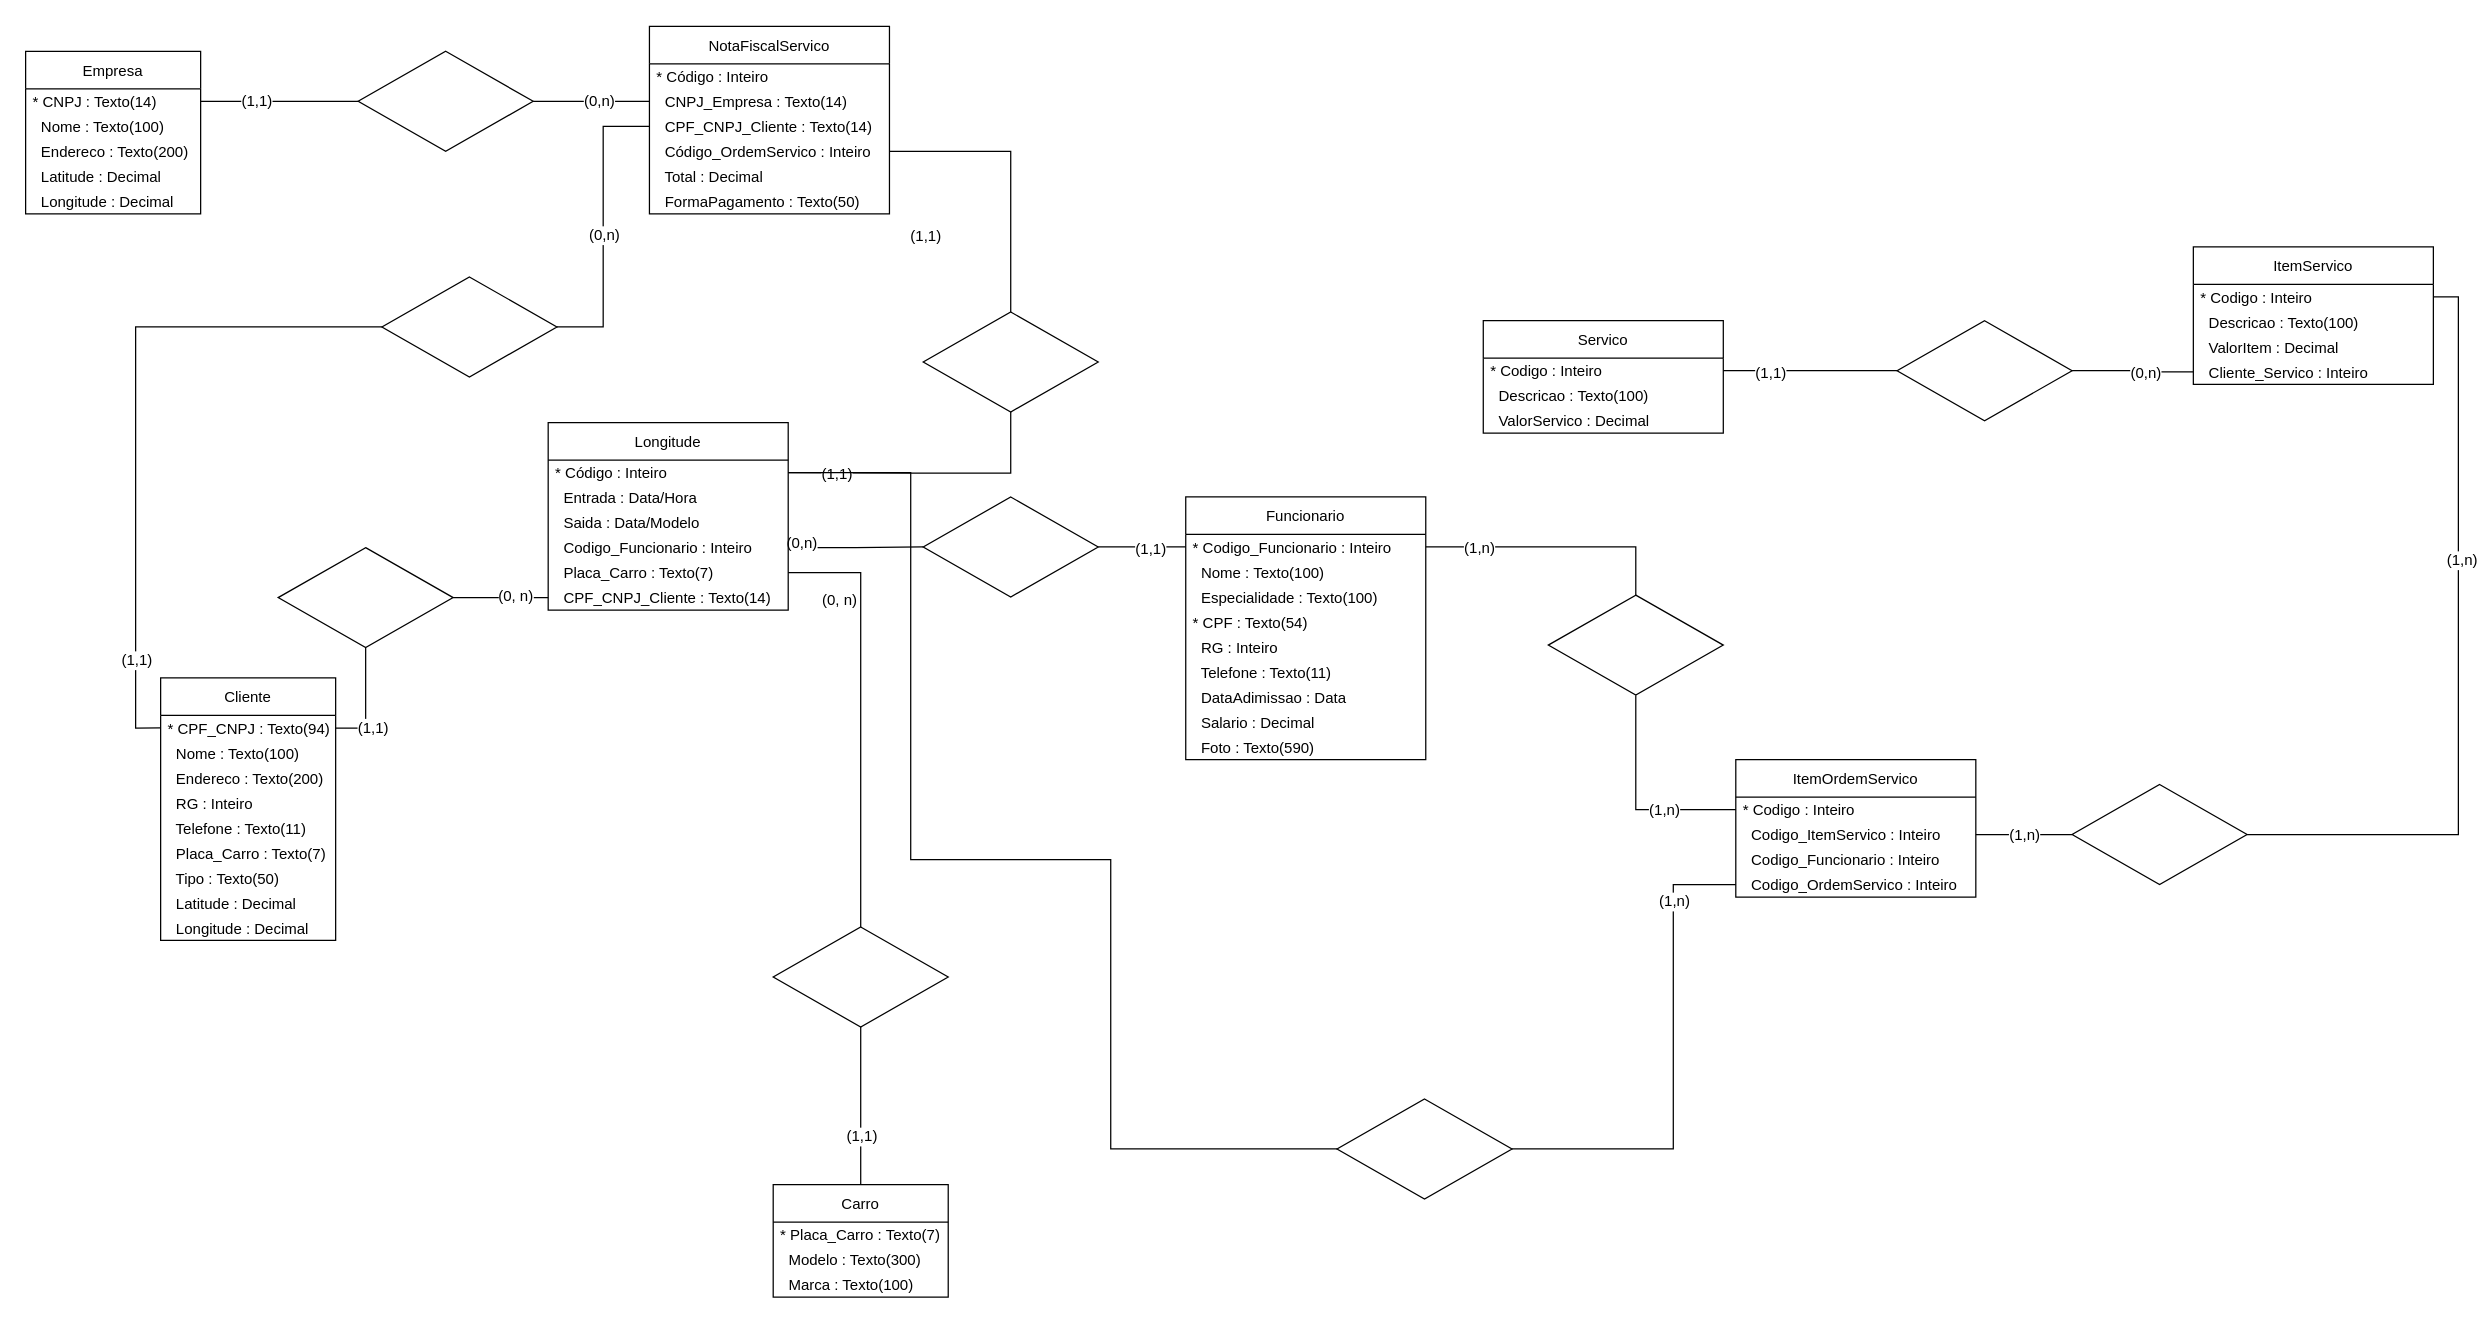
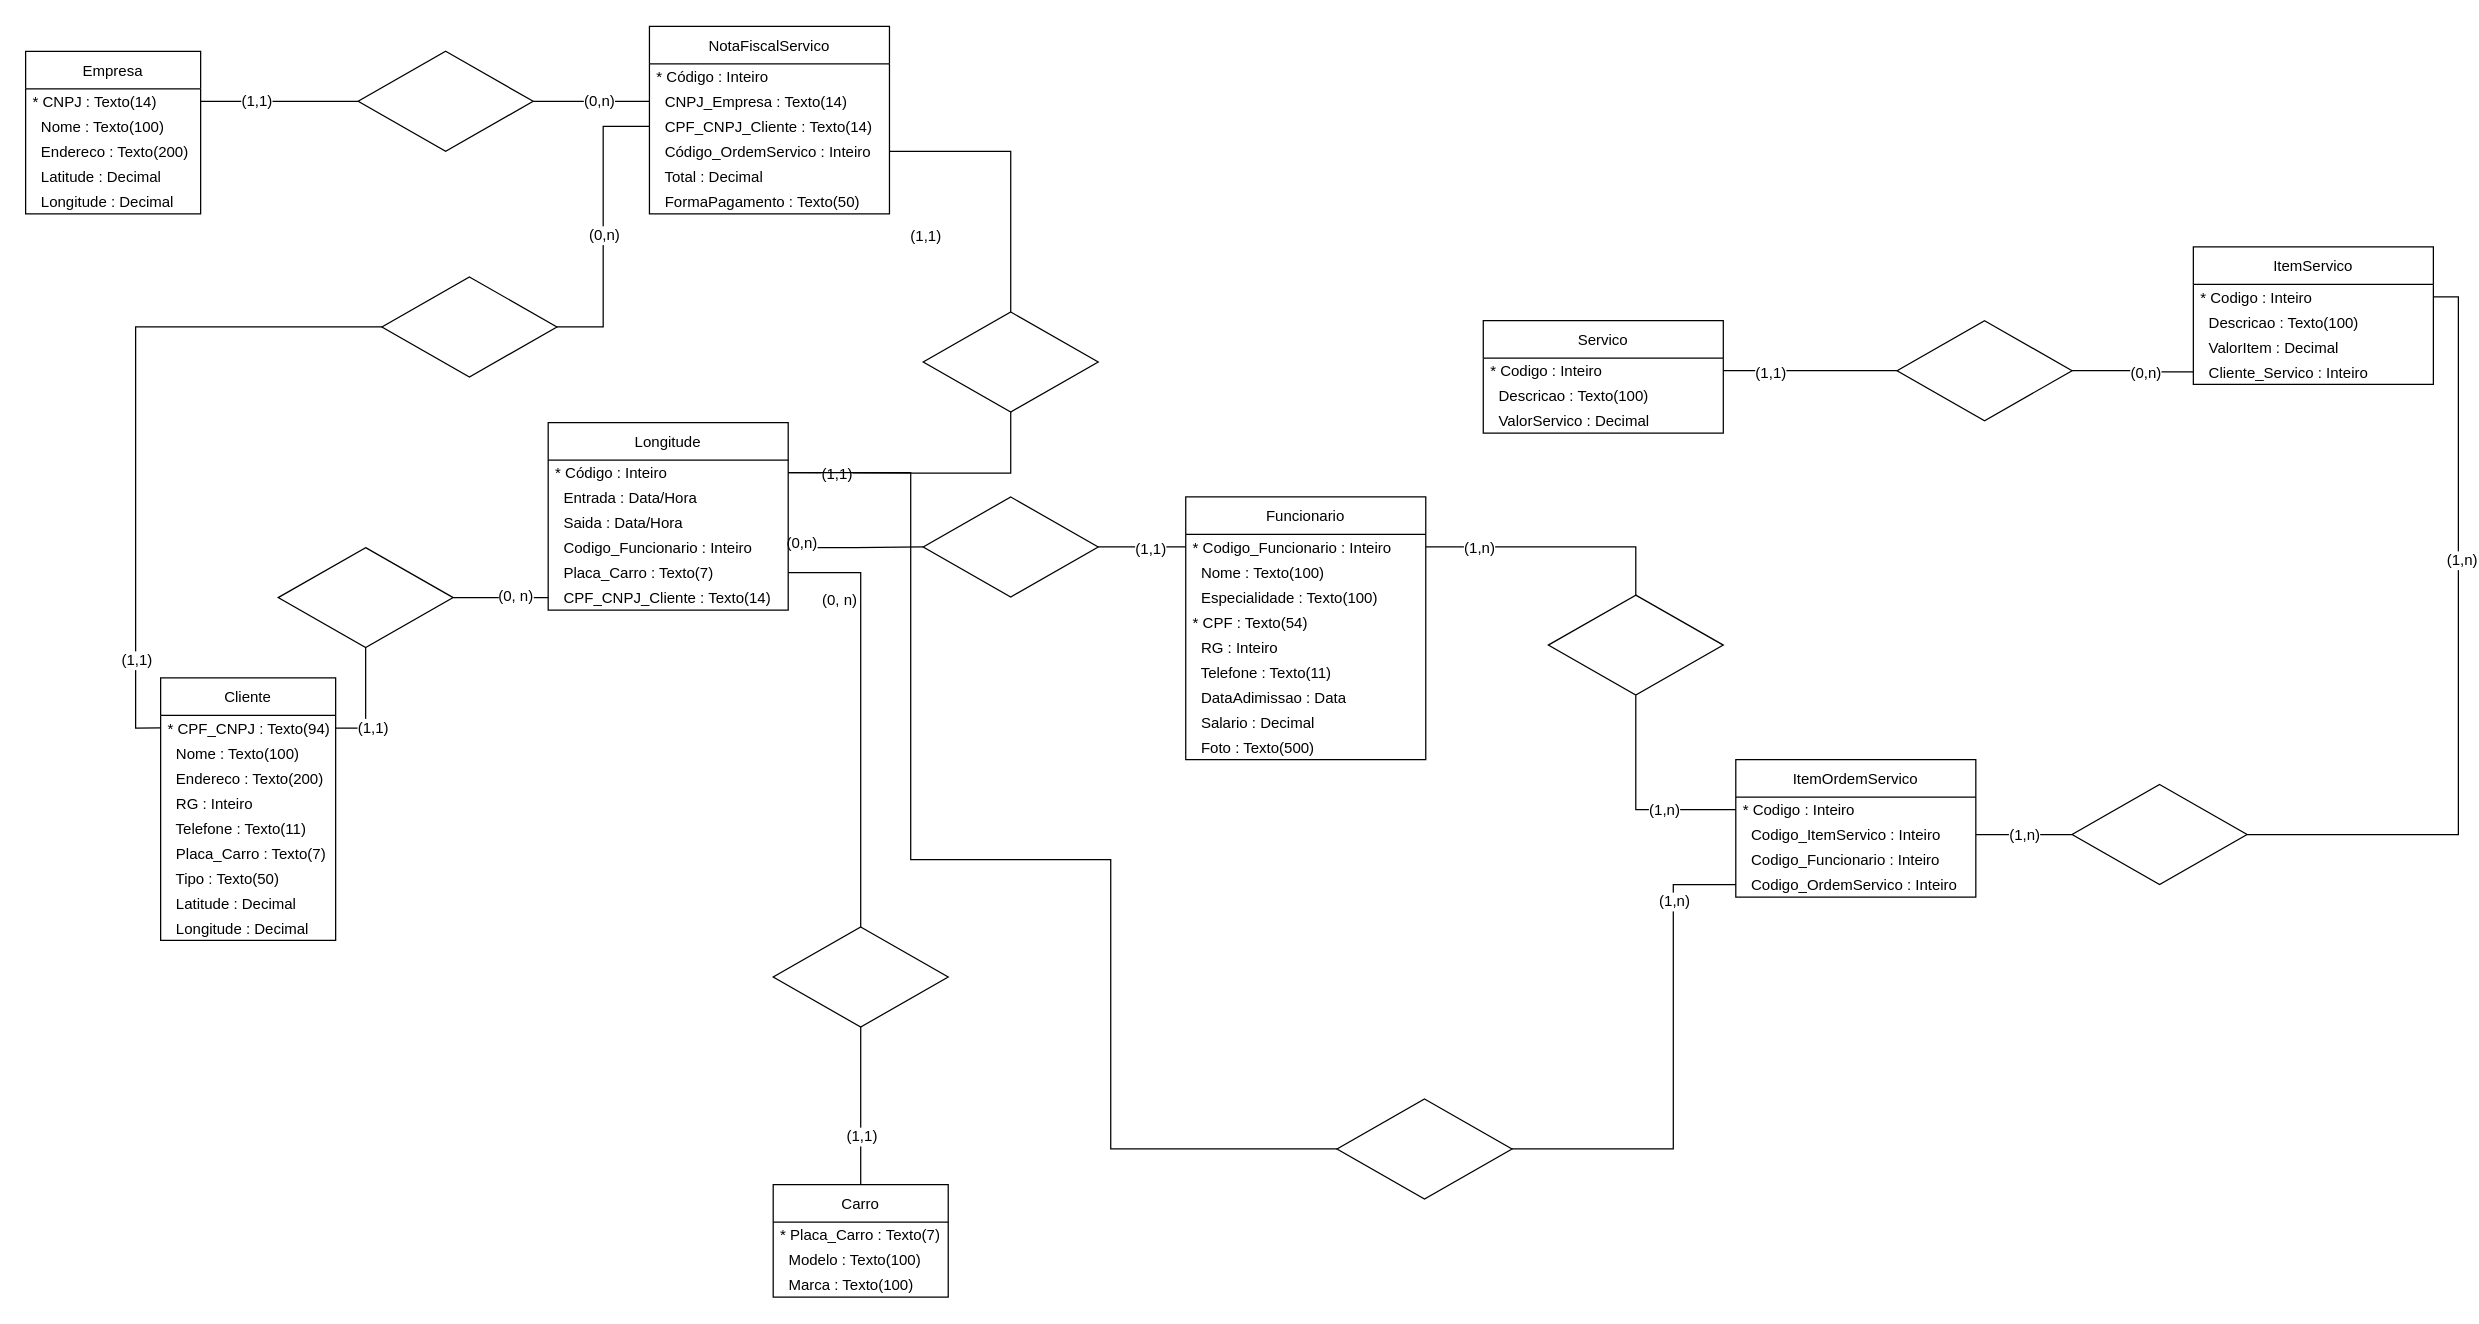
(625, 523) -> (619, 523)
(1258, 748) -> (1258, 748)
(852, 1260) -> (852, 1260)
